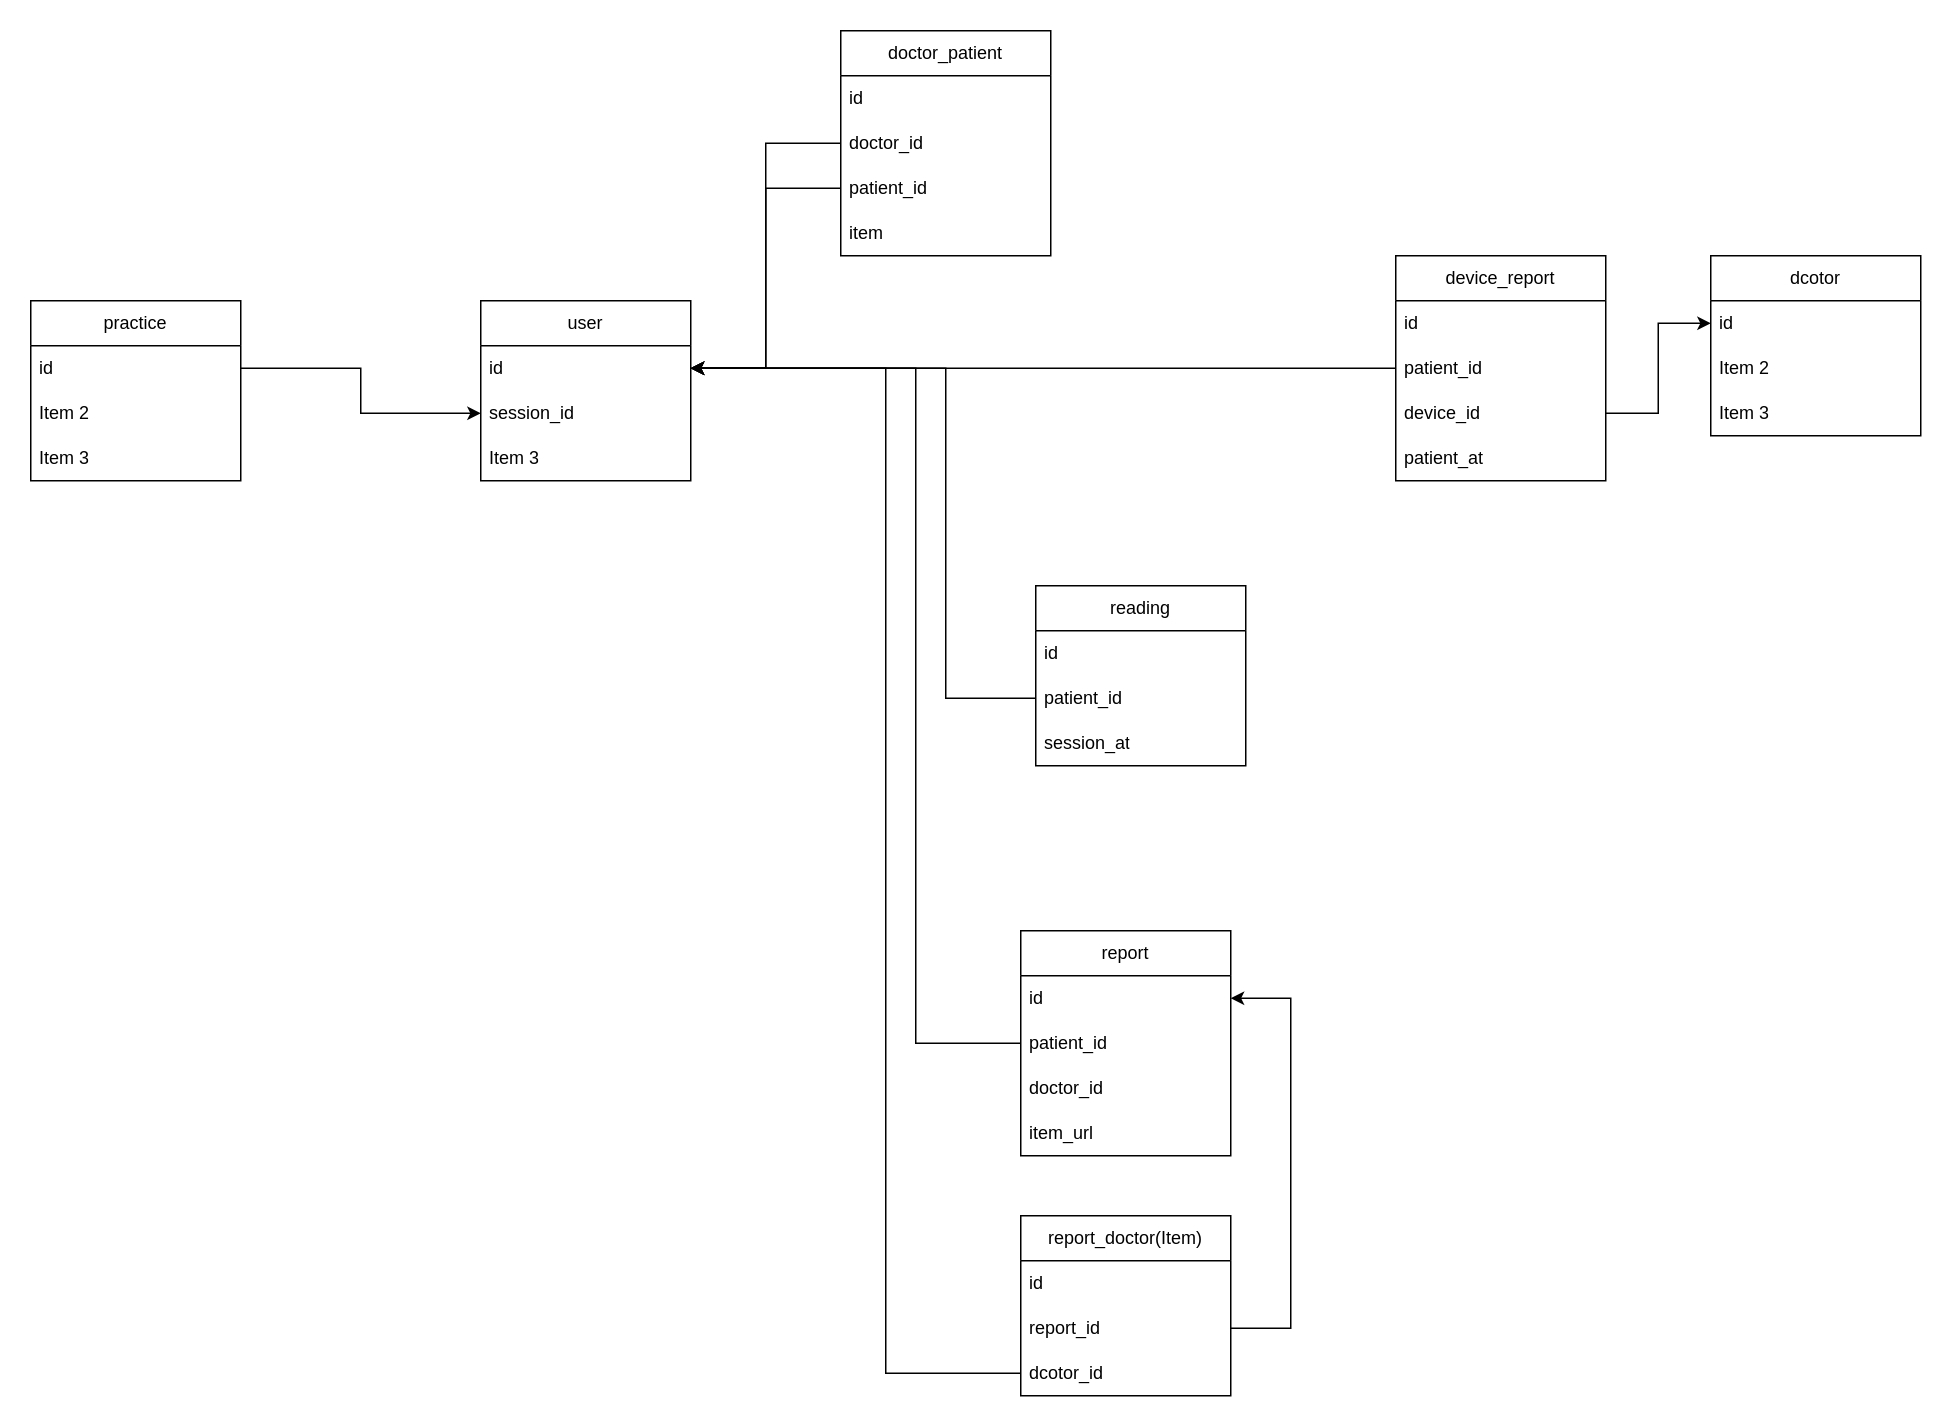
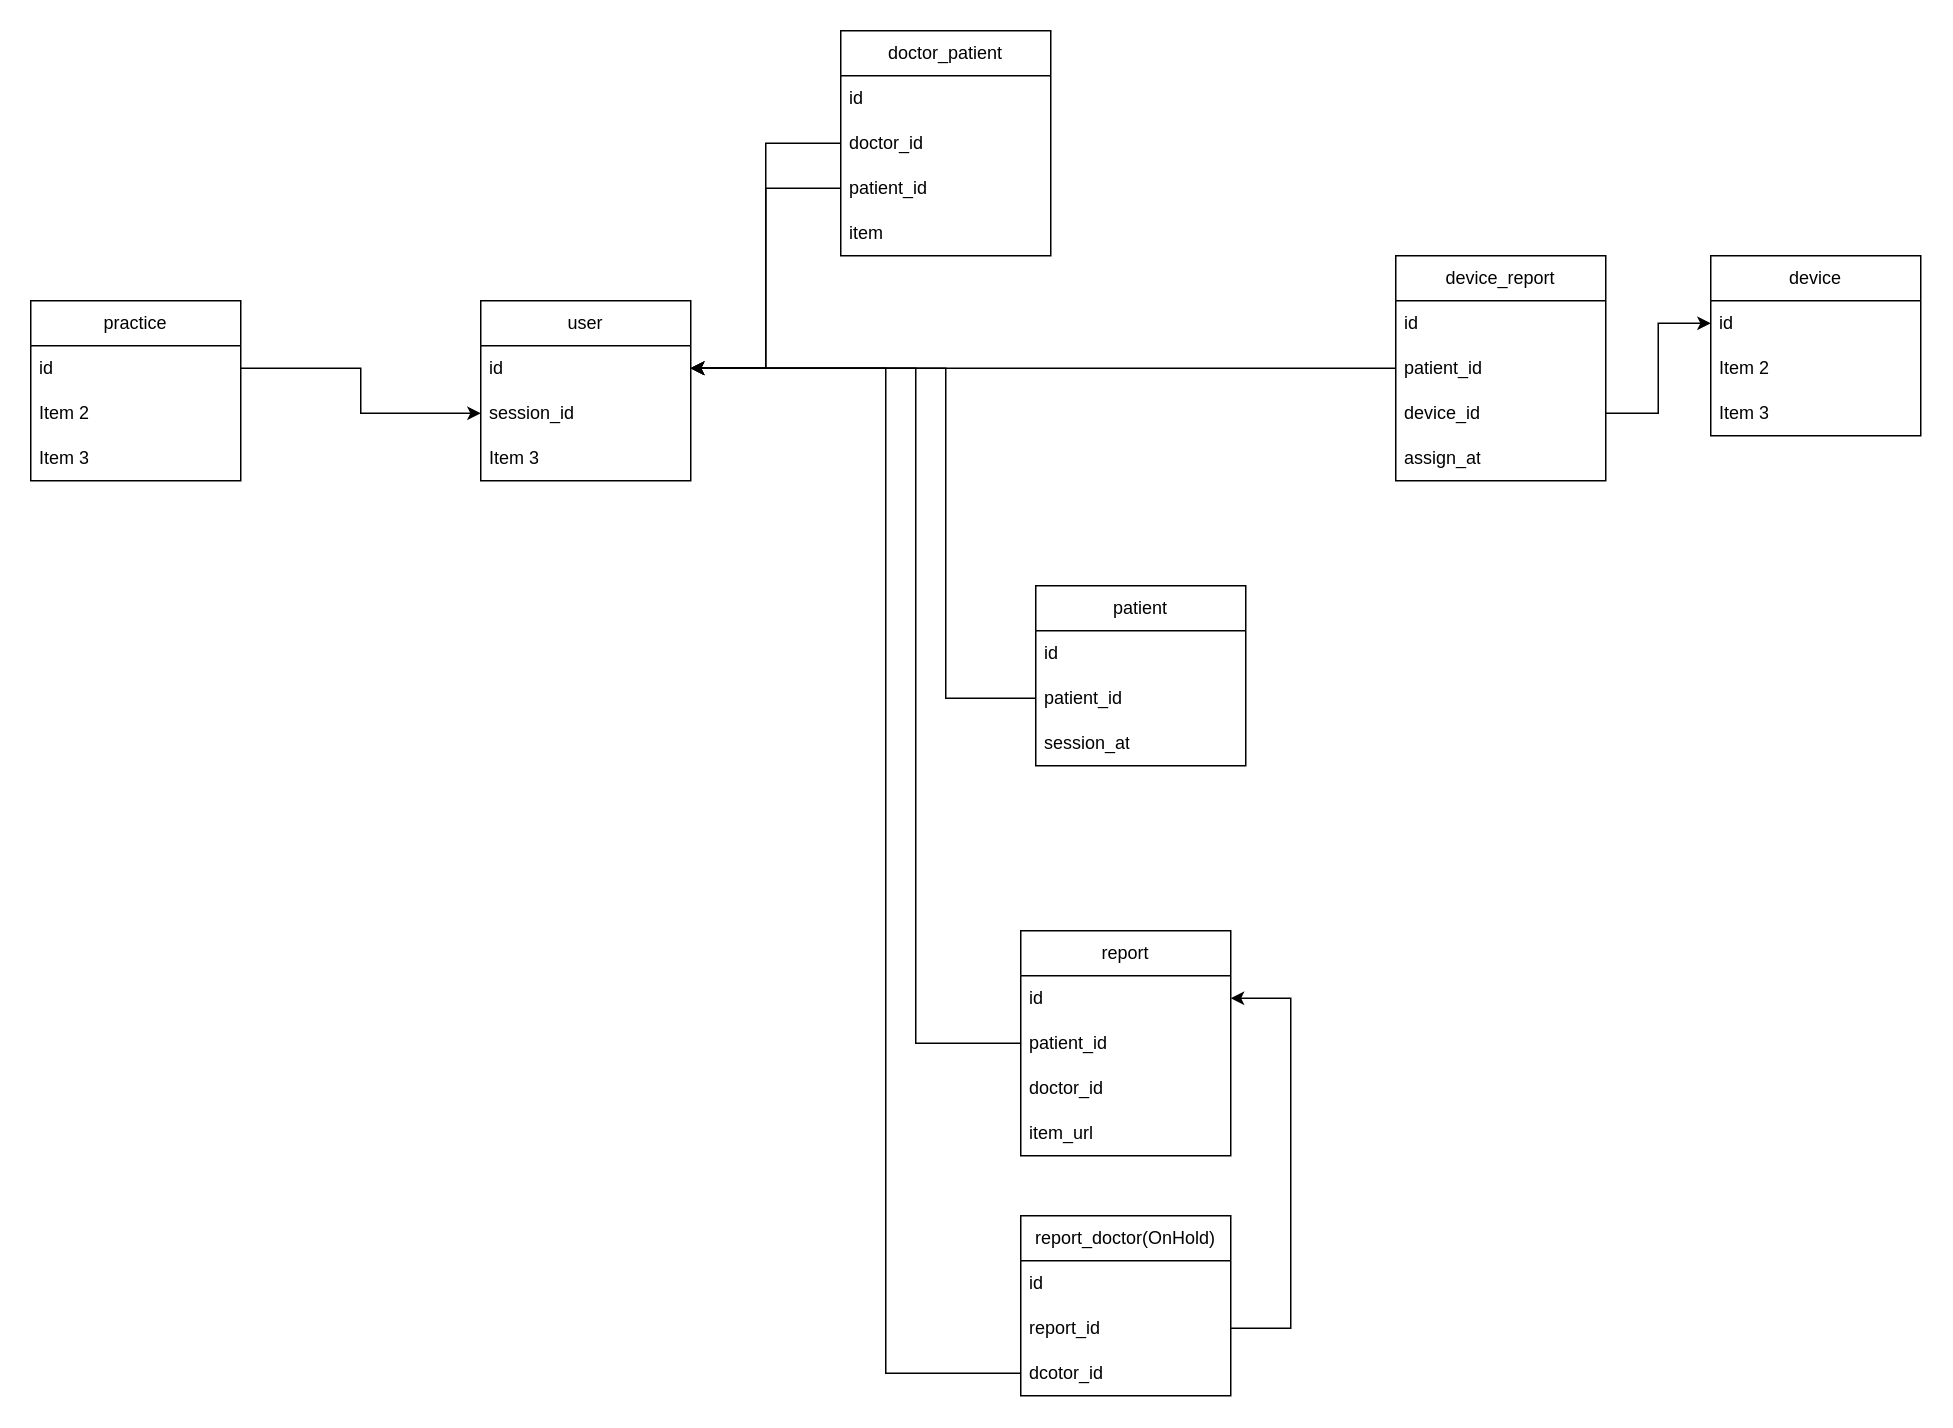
(1816, 278) -> (1816, 278)
(1453, 458) -> (1448, 458)
(1141, 608) -> (1141, 608)
(1126, 1238) -> (1126, 1238)
